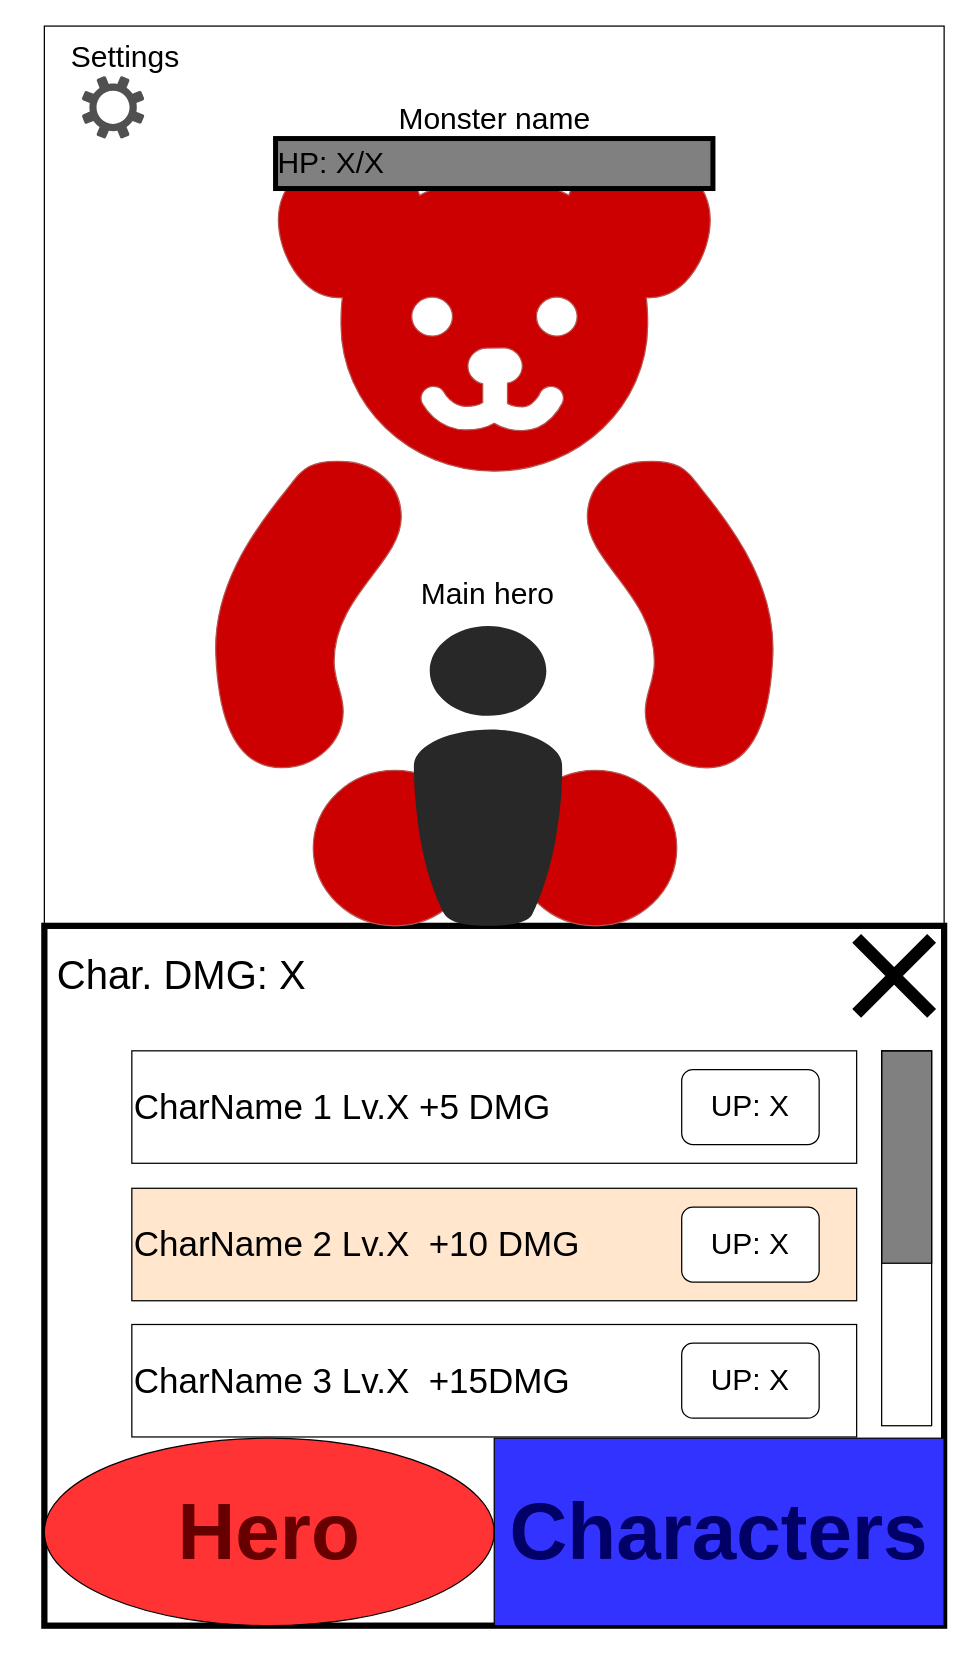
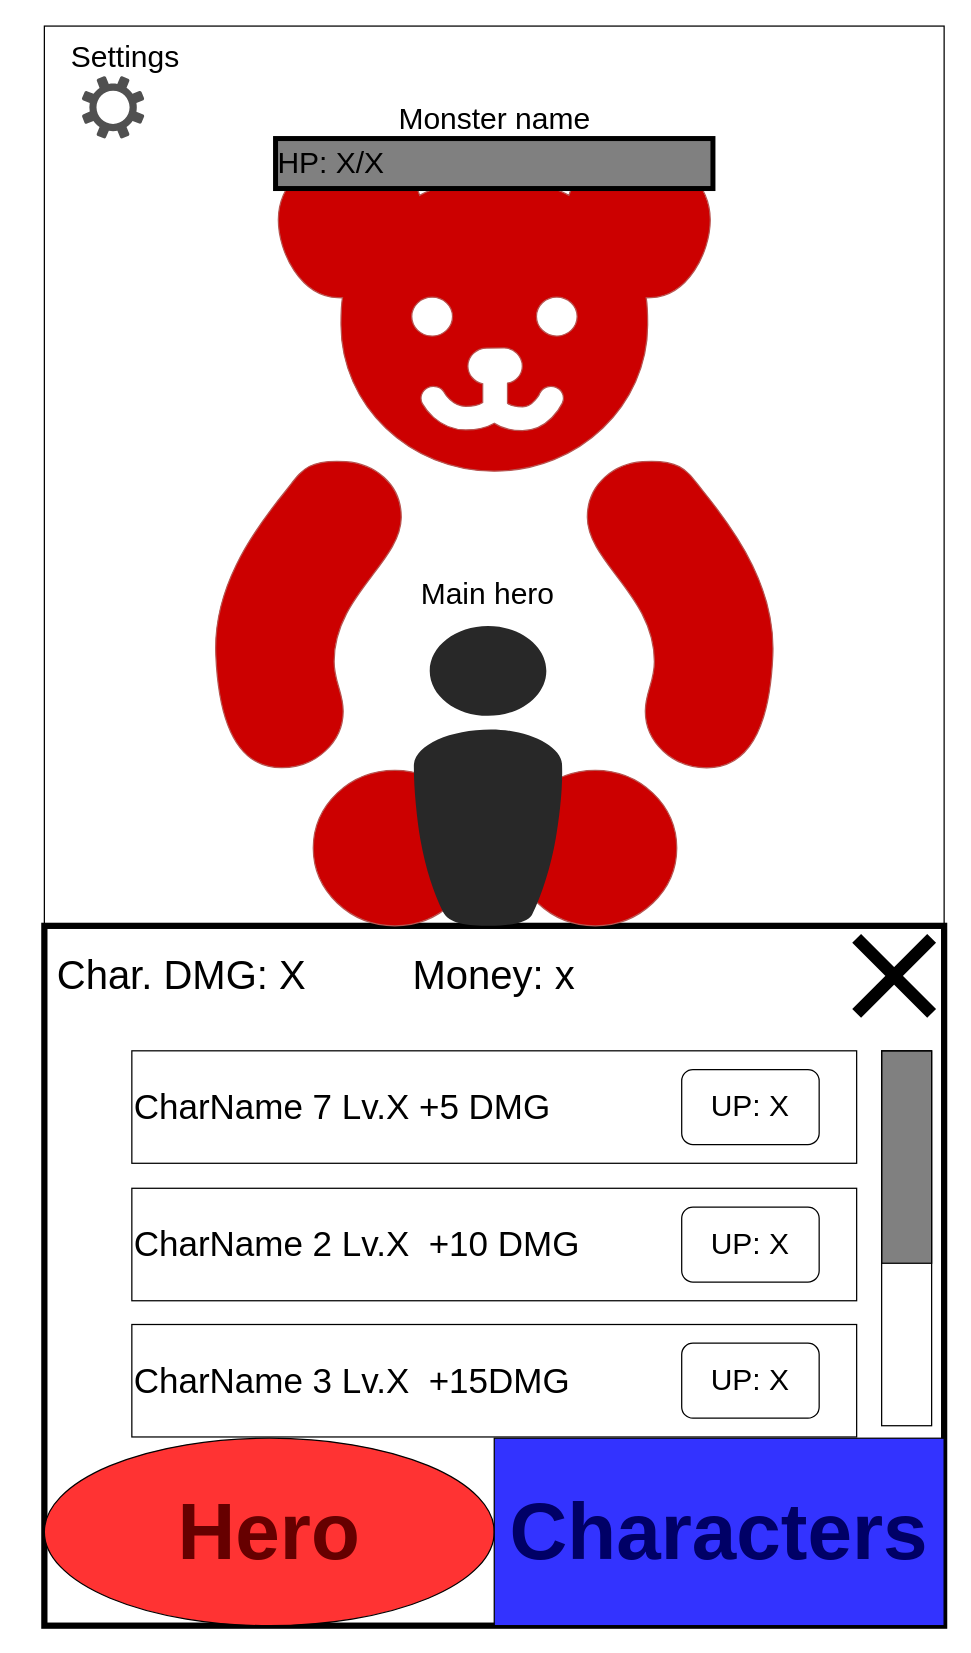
none -> (494, 976)
(327, 1107) -> (327, 1107)
(494, 1244) -> (494, 1244)
